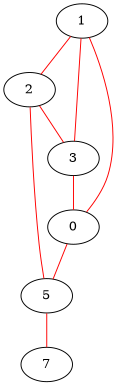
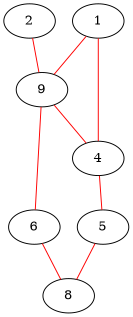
(56, 55) -> none
(73, 158) -> (42, 90)
(35, 193) -> none
none -> (34, 227)
(73, 227) -> (98, 158)
(47, 364) -> (69, 296)
